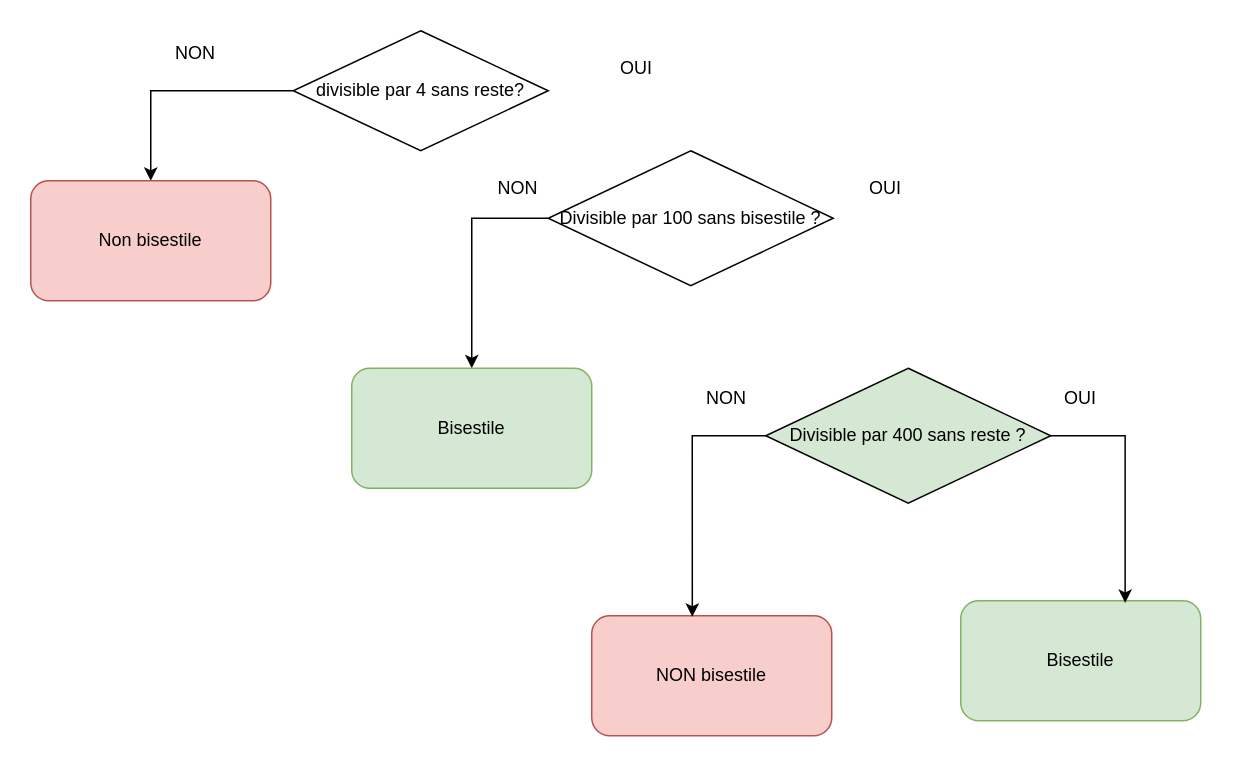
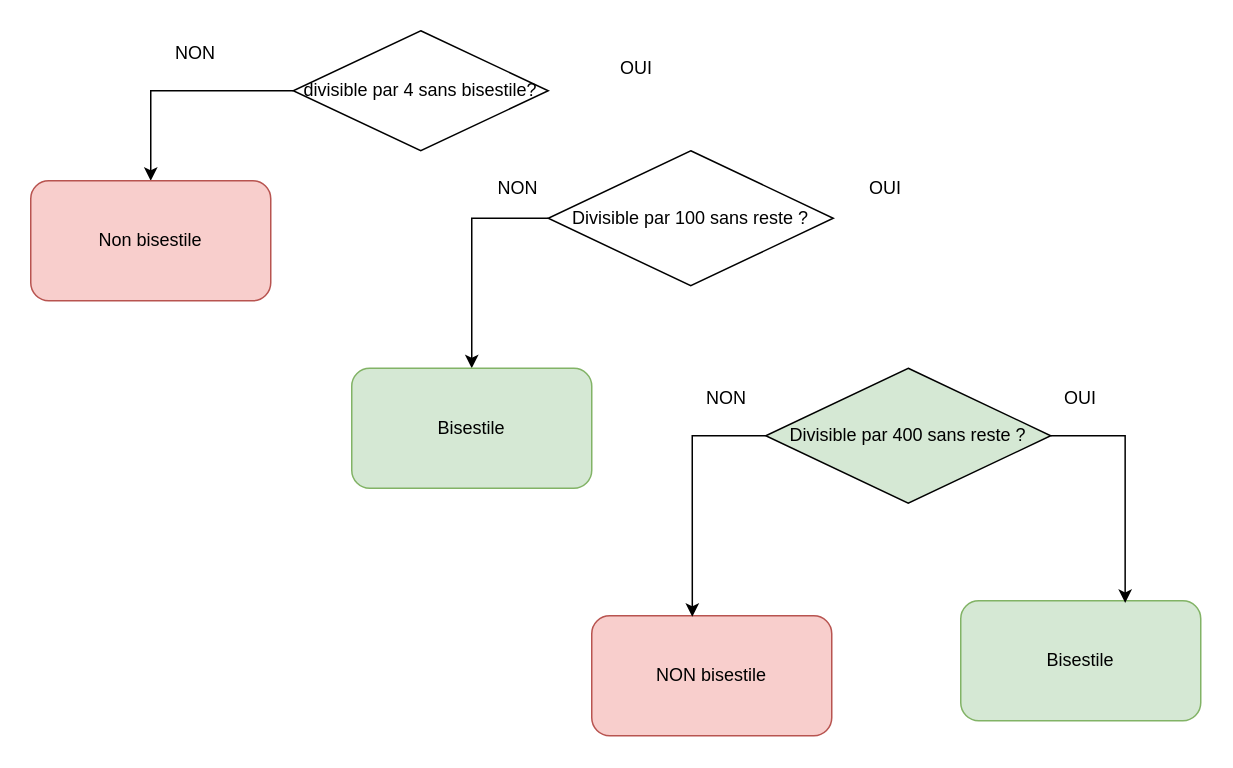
(421, 91) -> (421, 91)
(691, 218) -> (691, 218)
